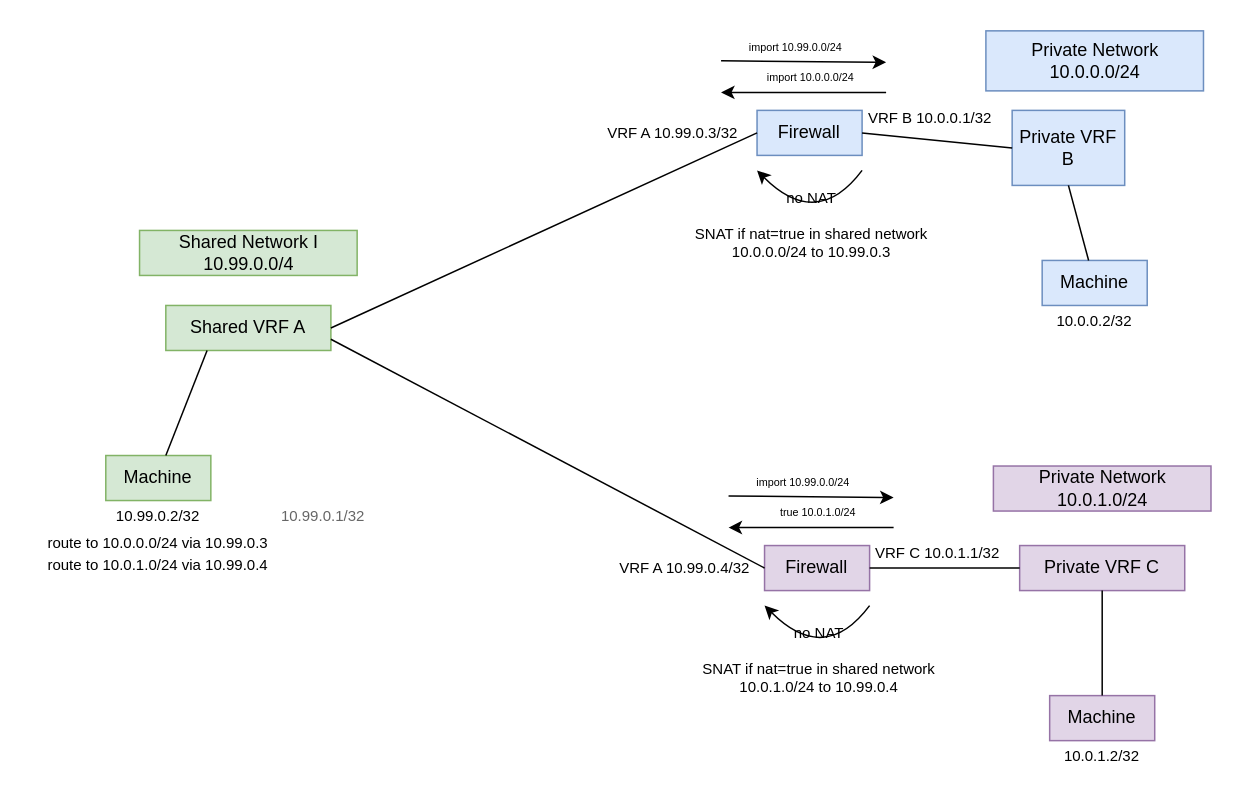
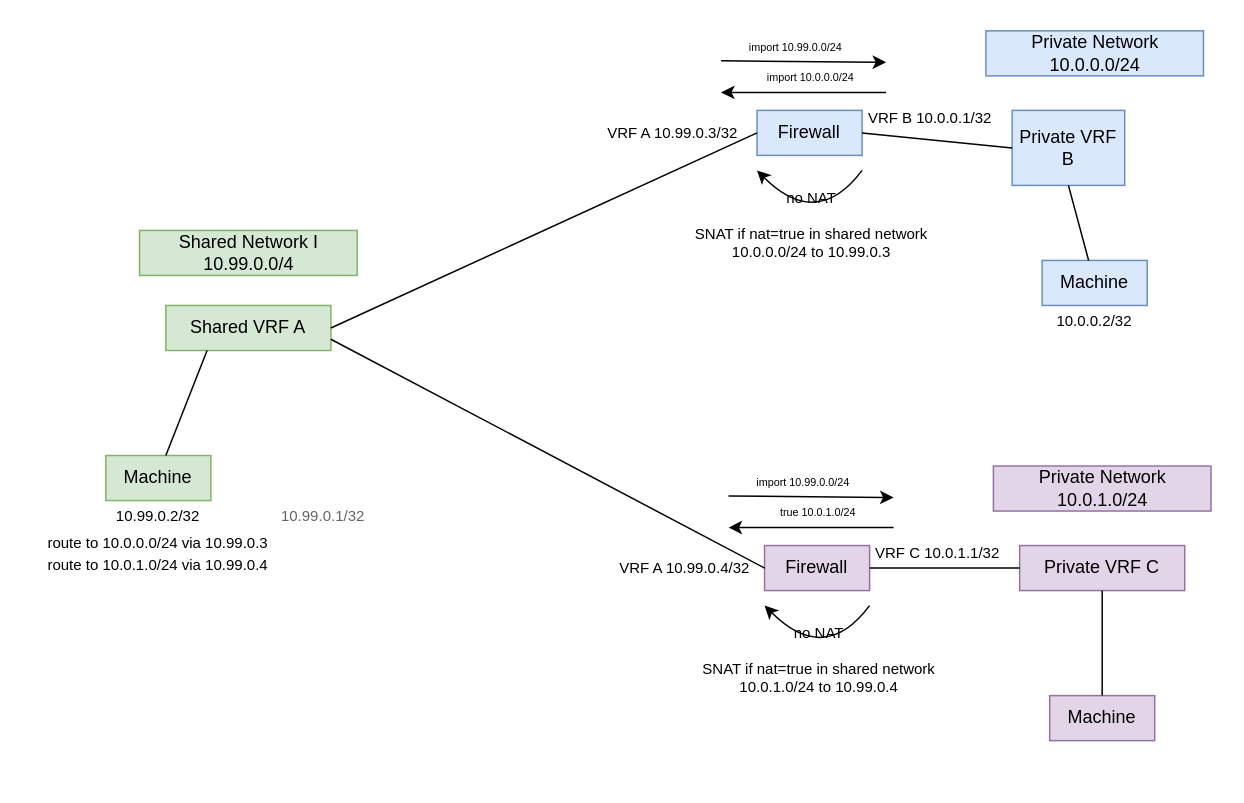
(1094, 61) -> (1094, 53)
(1102, 755) -> none
